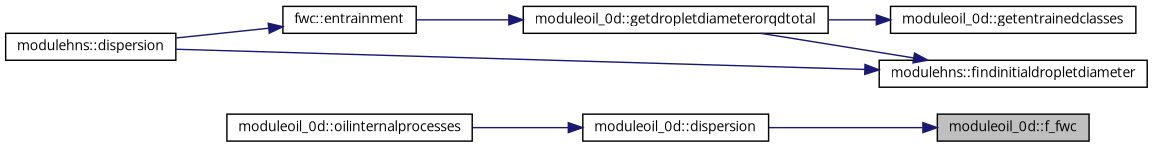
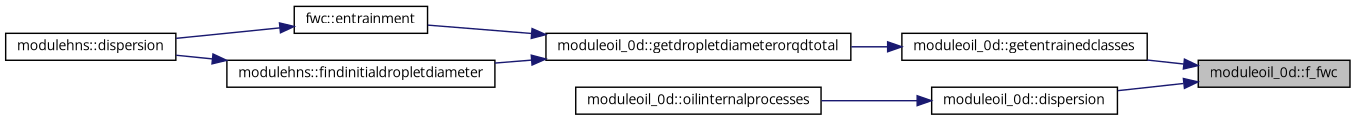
(837, 46) -> (513, 62)
none -> (1166, 62)
